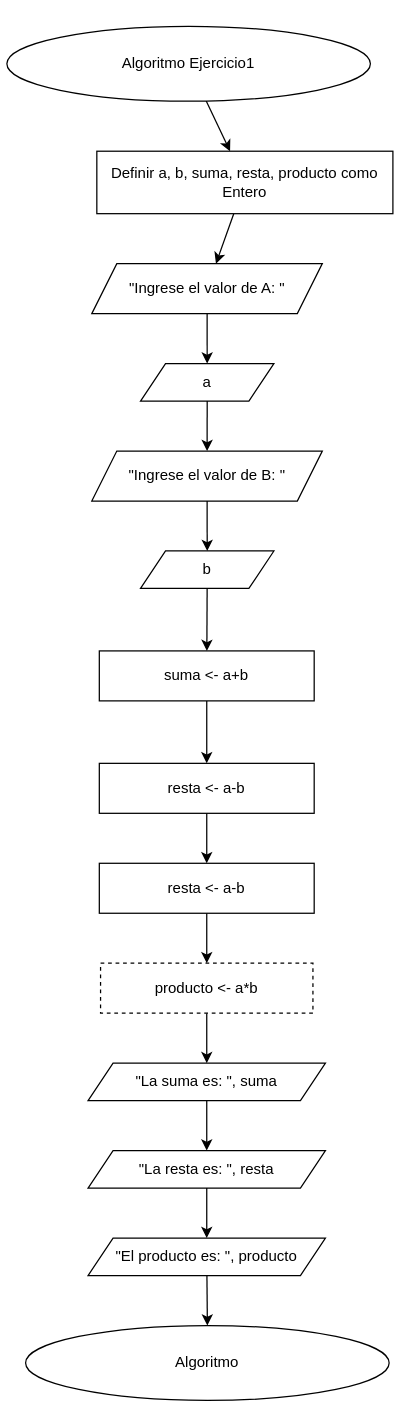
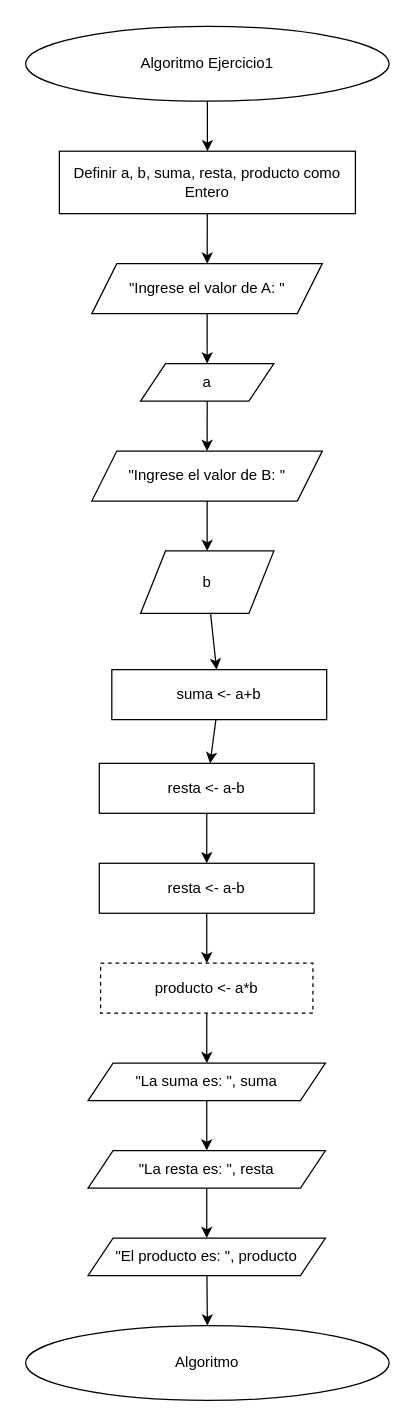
(189, 63) -> (208, 63)
(245, 182) -> (208, 182)
(207, 569) -> (207, 582)
(207, 676) -> (219, 694)
